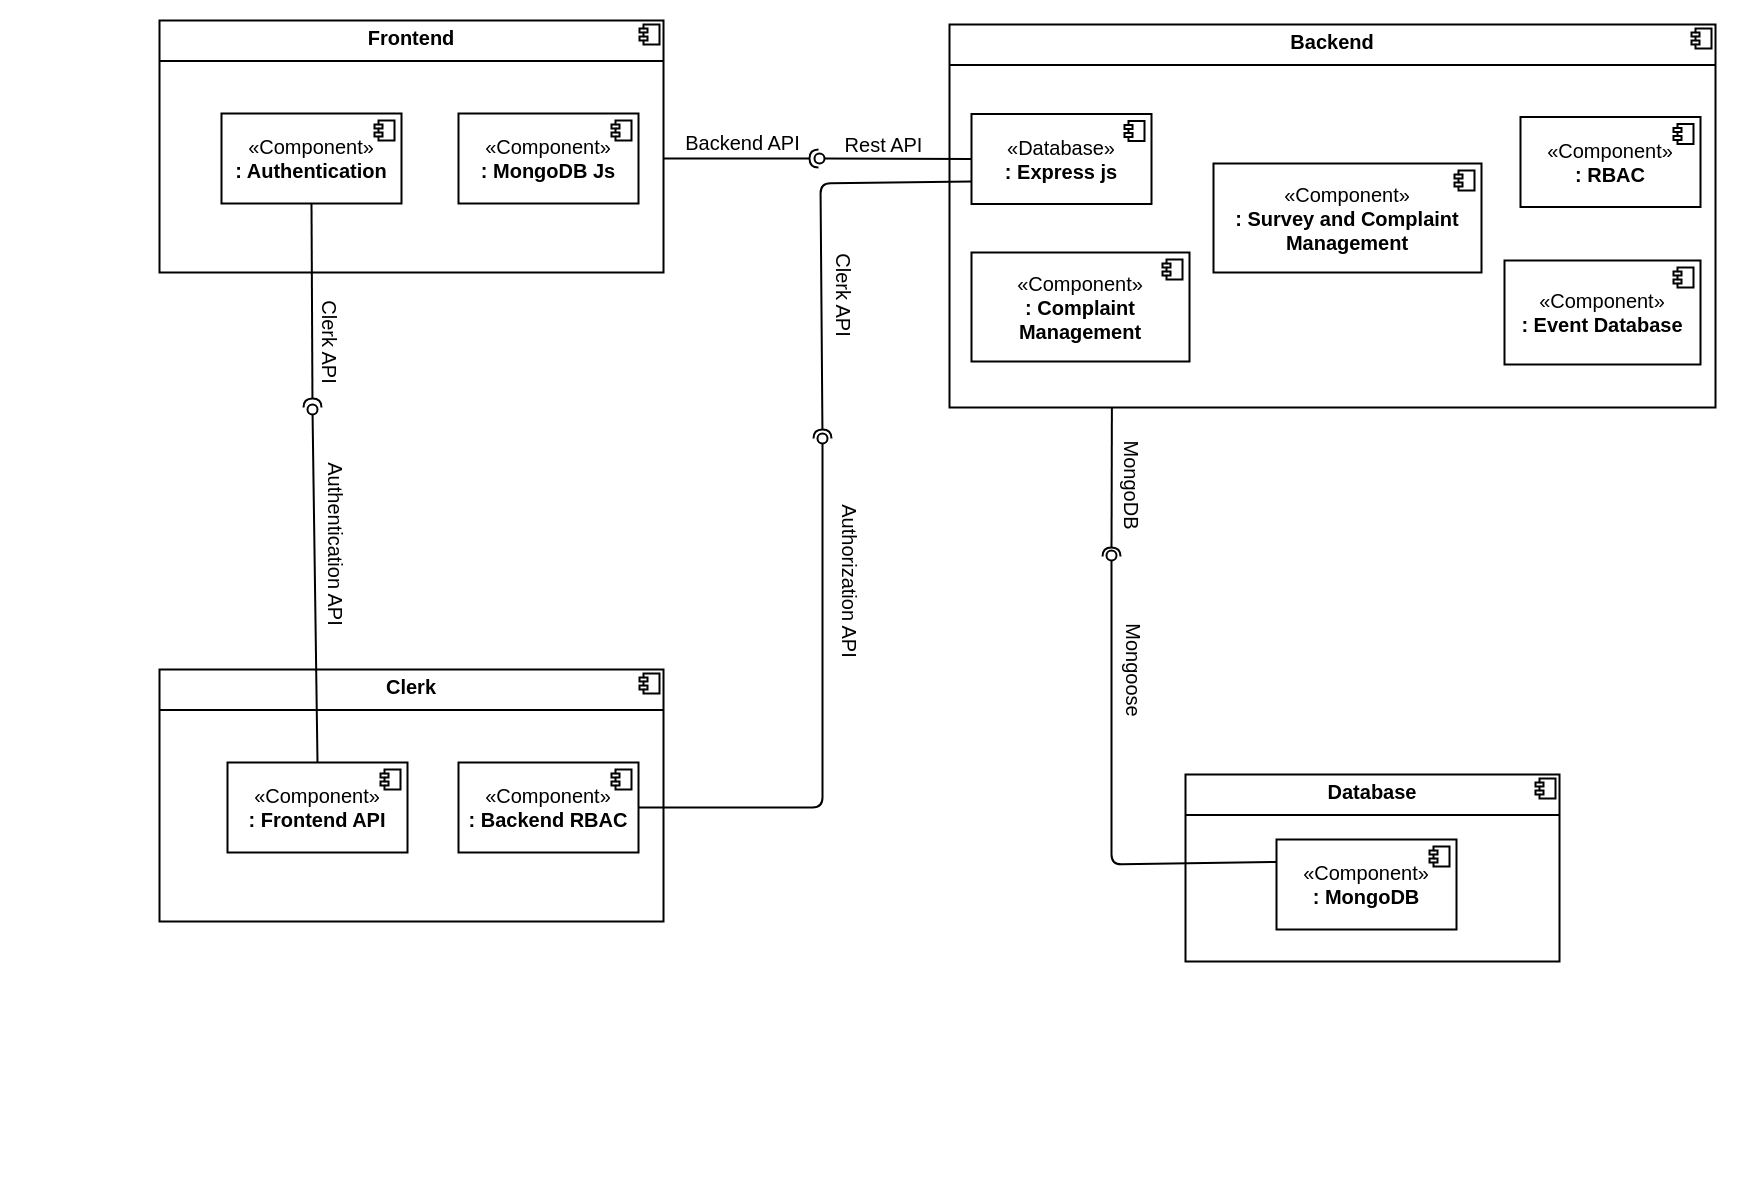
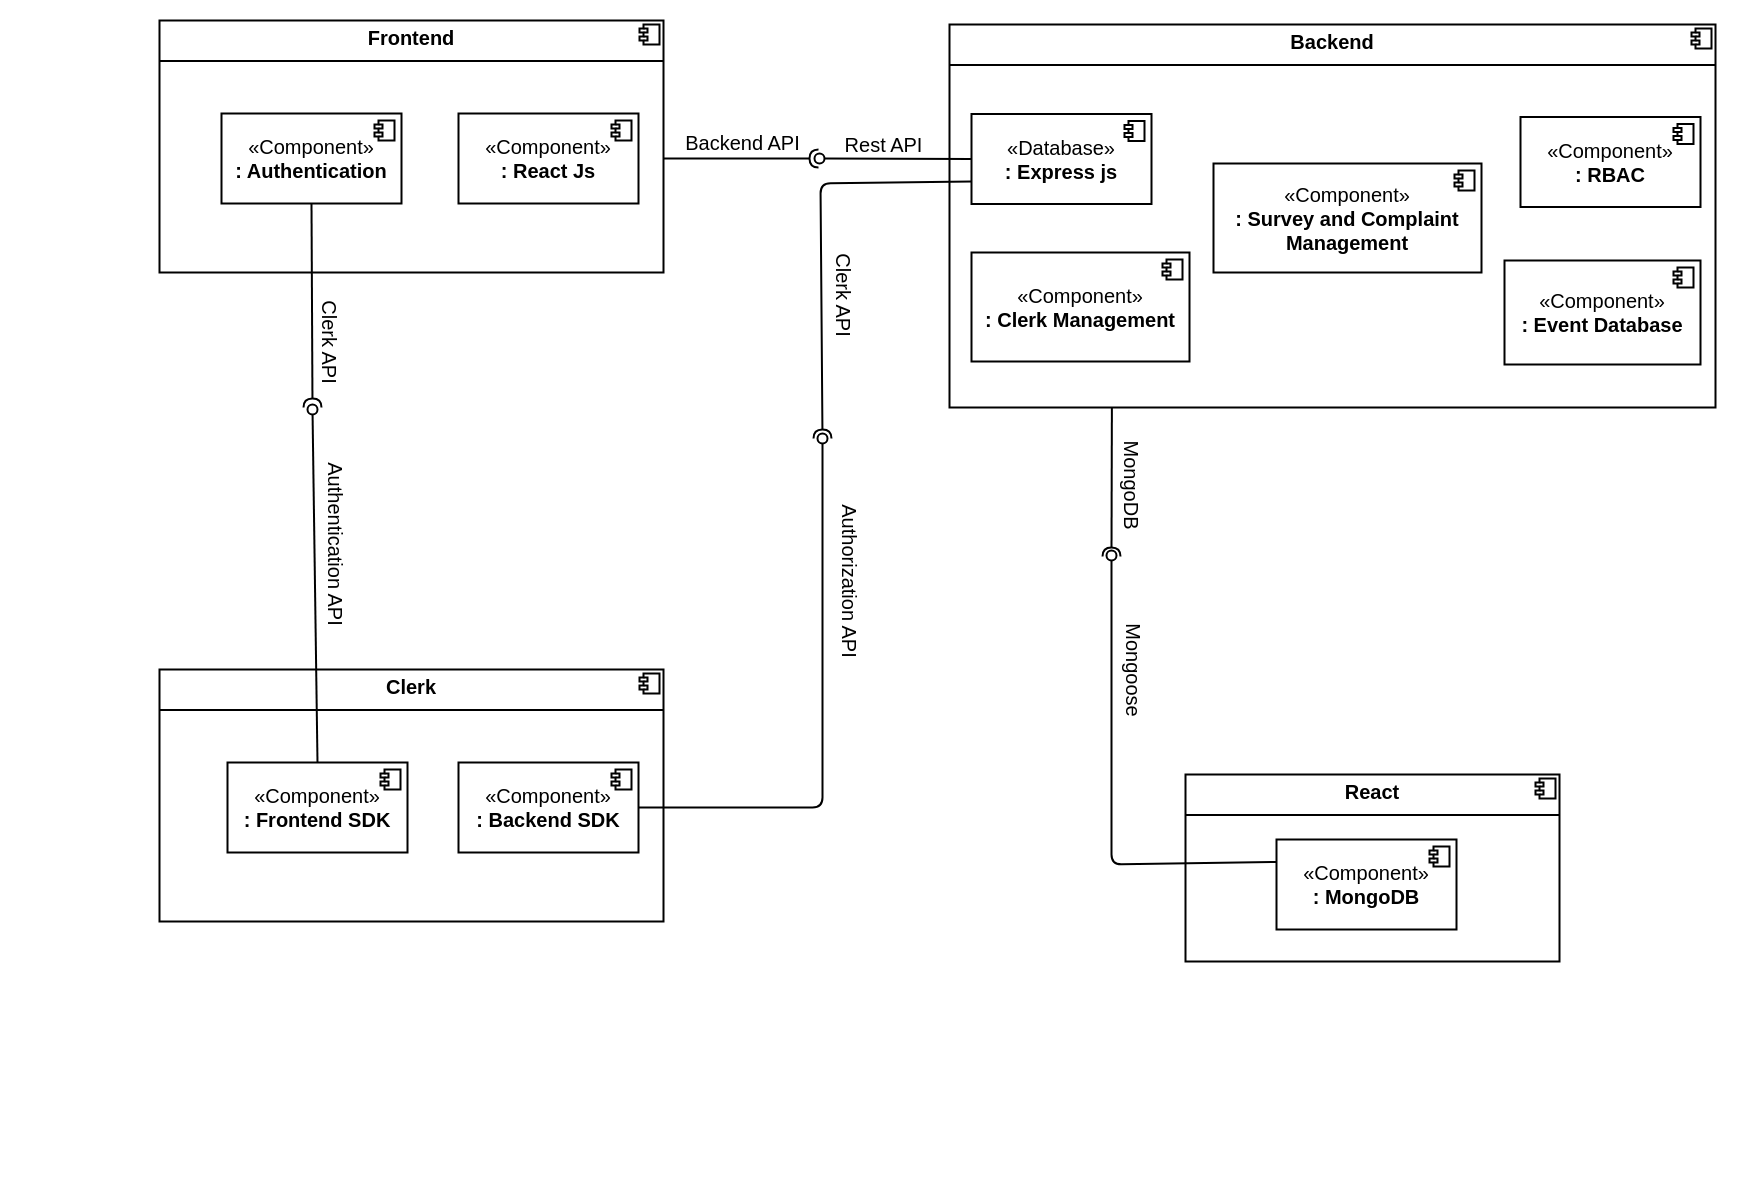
(549, 159) -> (549, 159)
(1081, 308) -> (1081, 308)
(1230, 775) -> (1214, 775)
(318, 808) -> (318, 808)
(549, 808) -> (549, 808)
